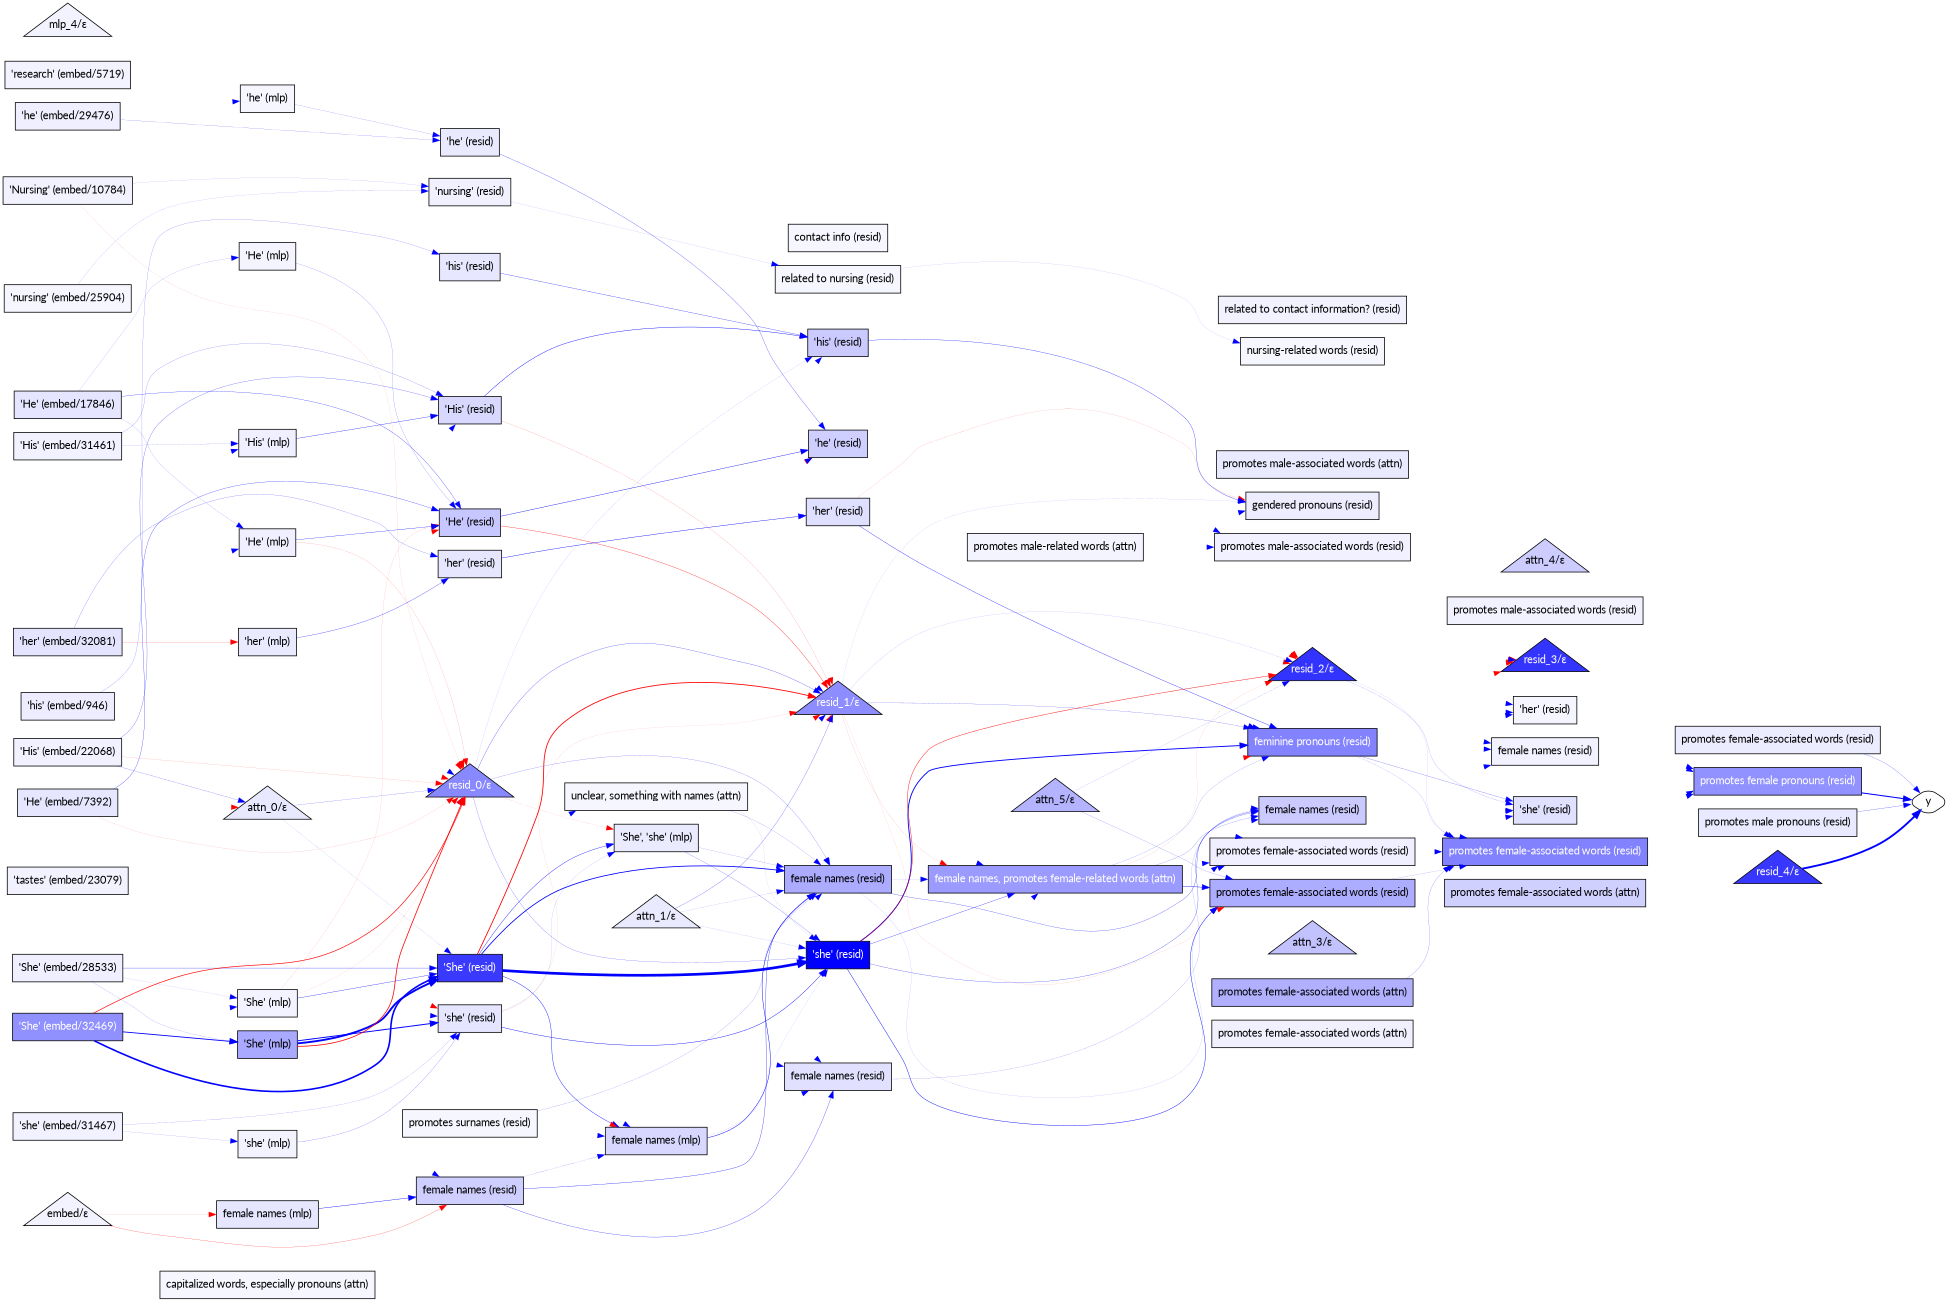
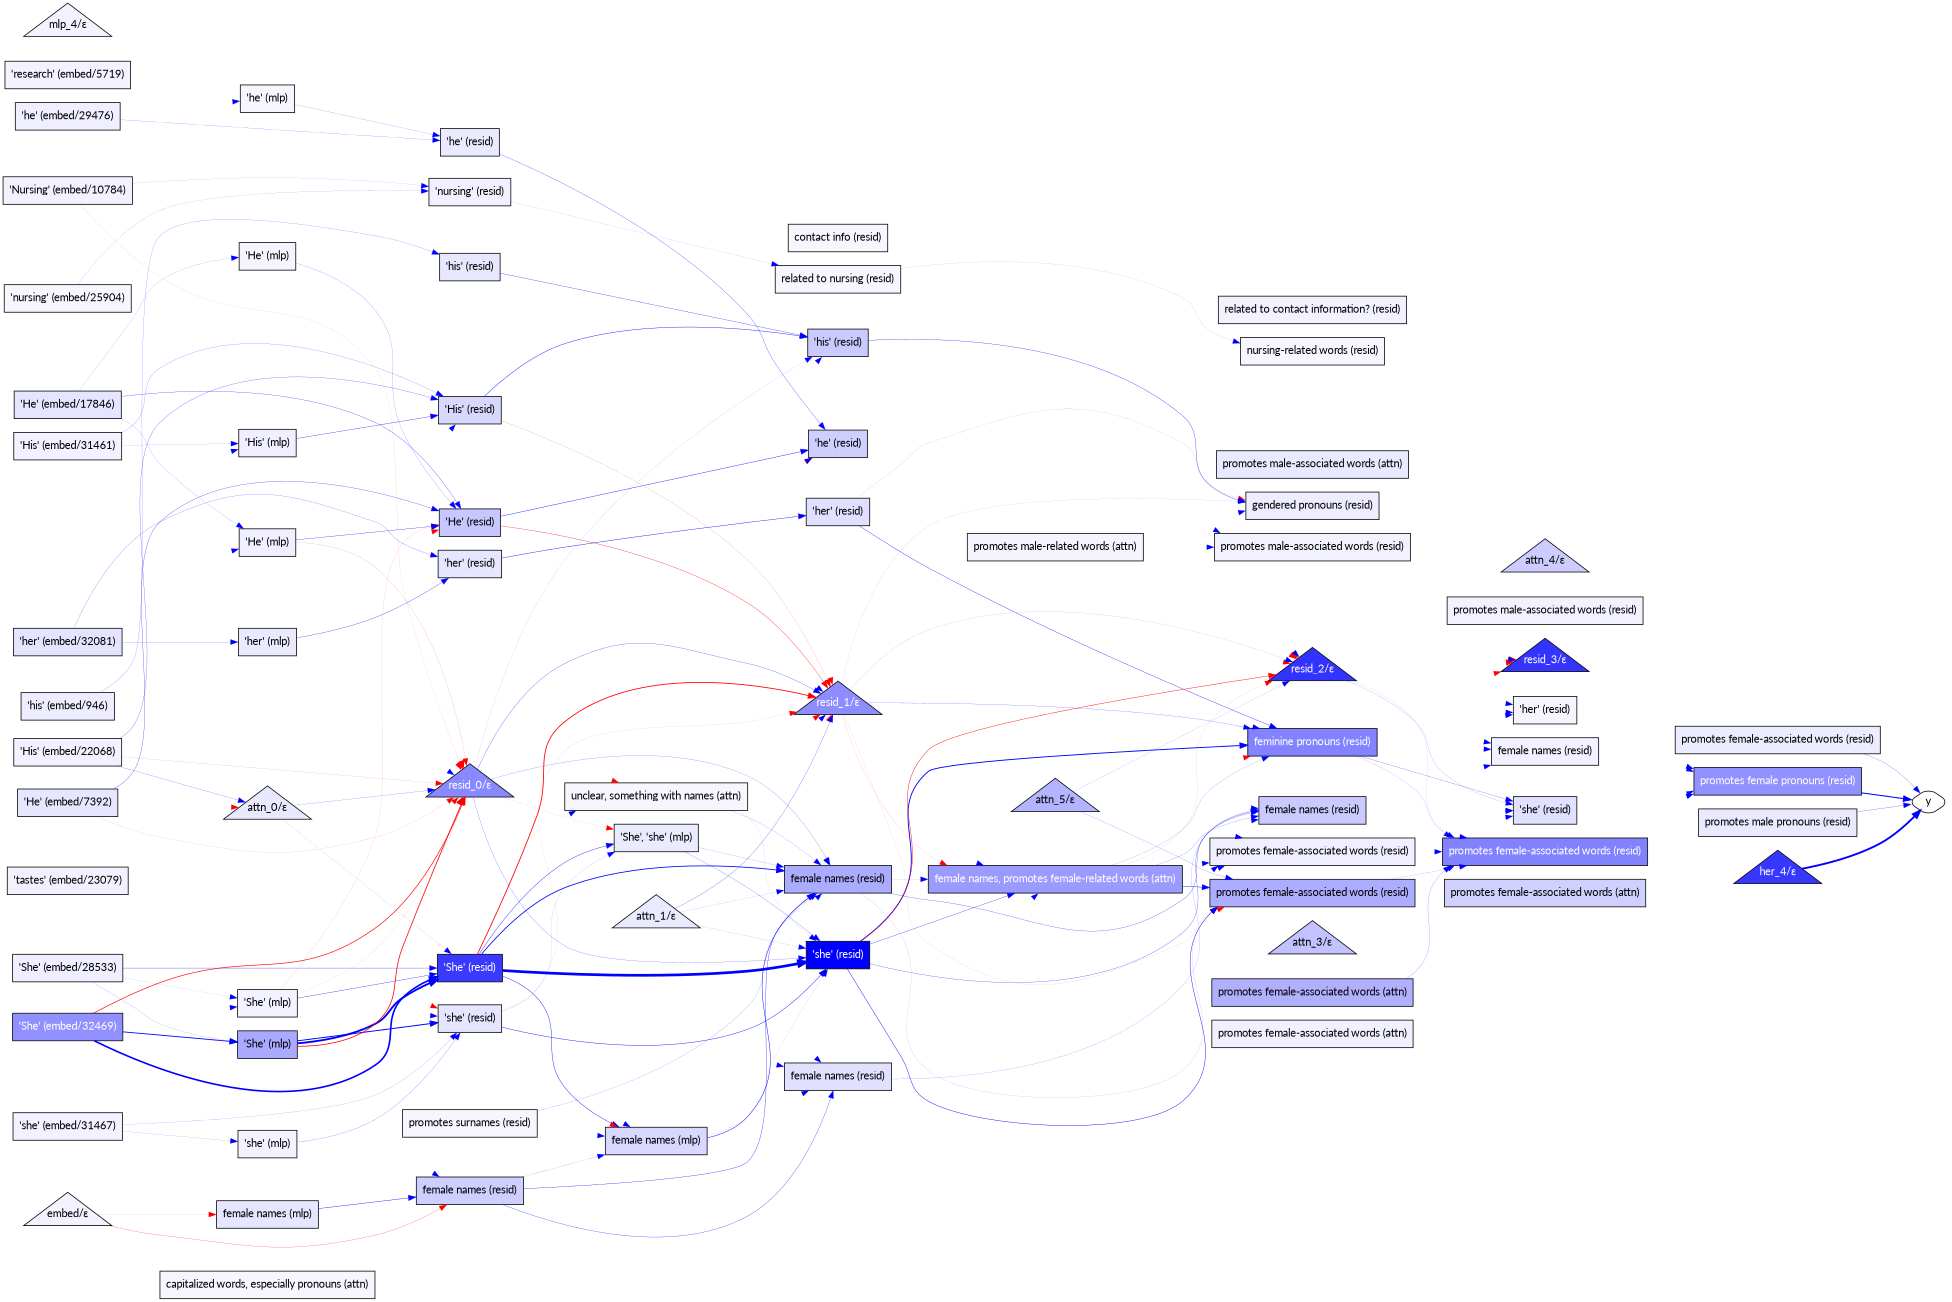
(1196, 641) -> (1221, 593)
(176, 642) -> (176, 642)
(279, 739) -> (391, 729)
(1778, 872) -> (1778, 872)
